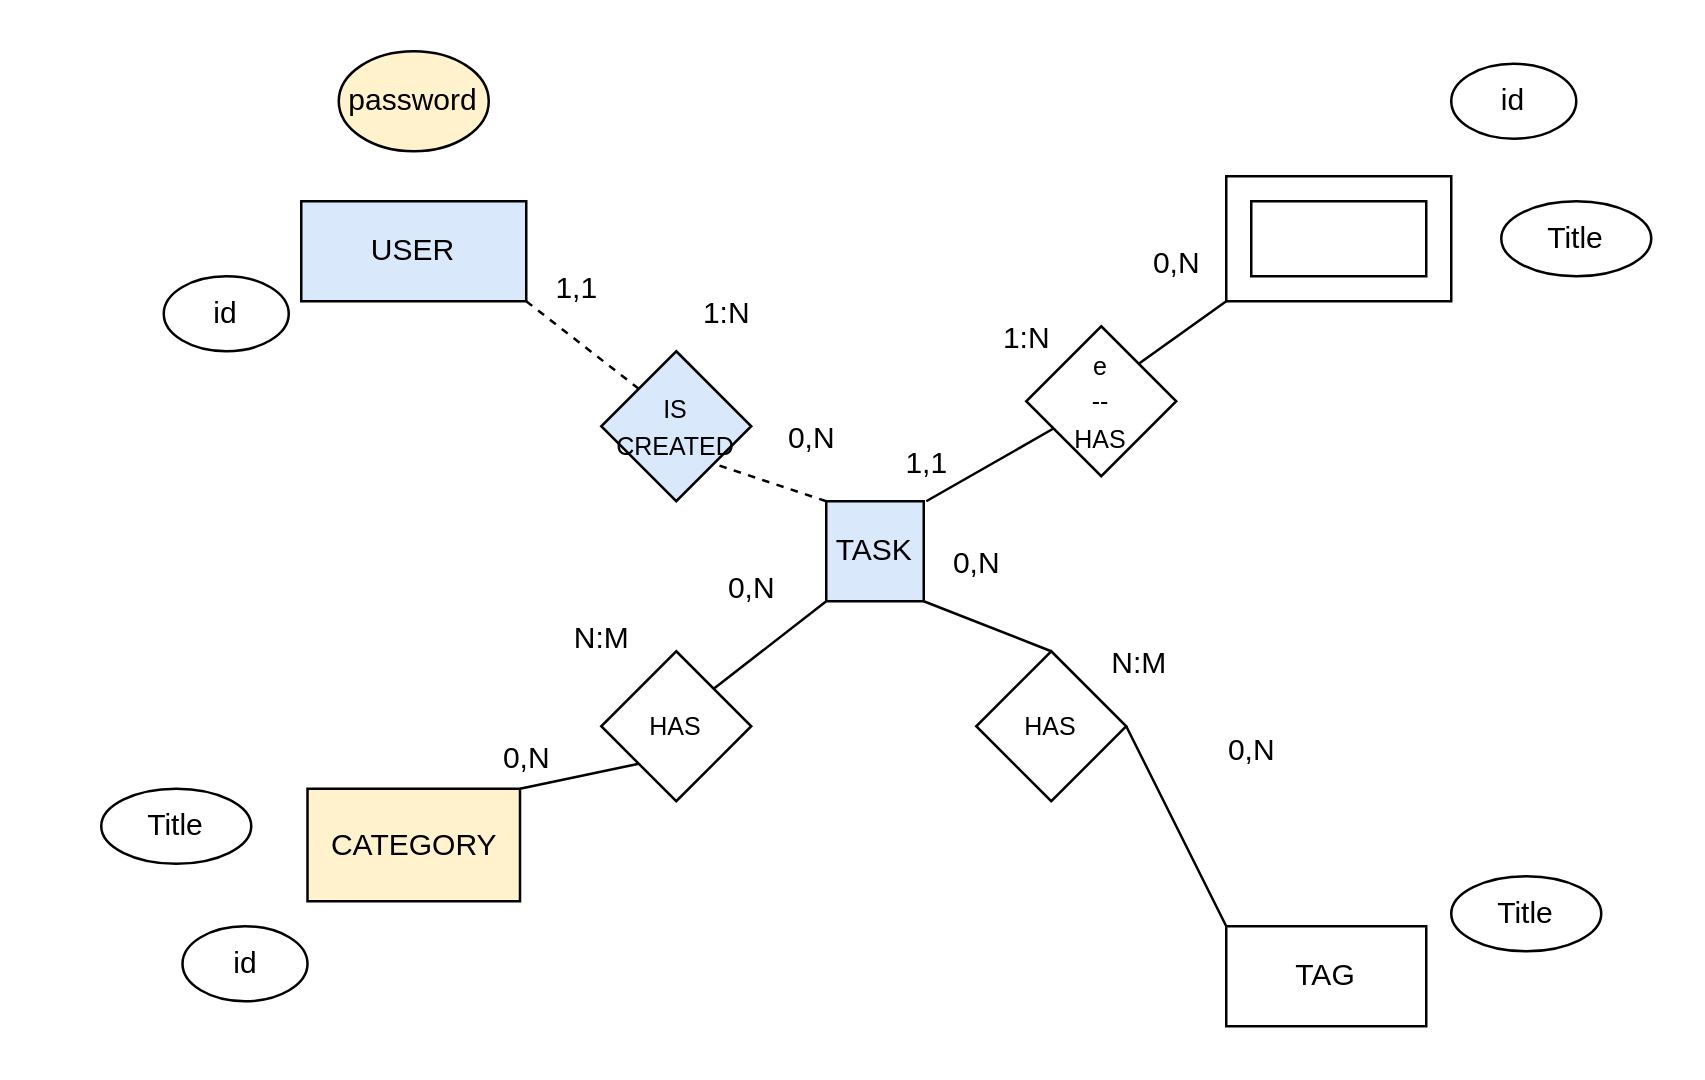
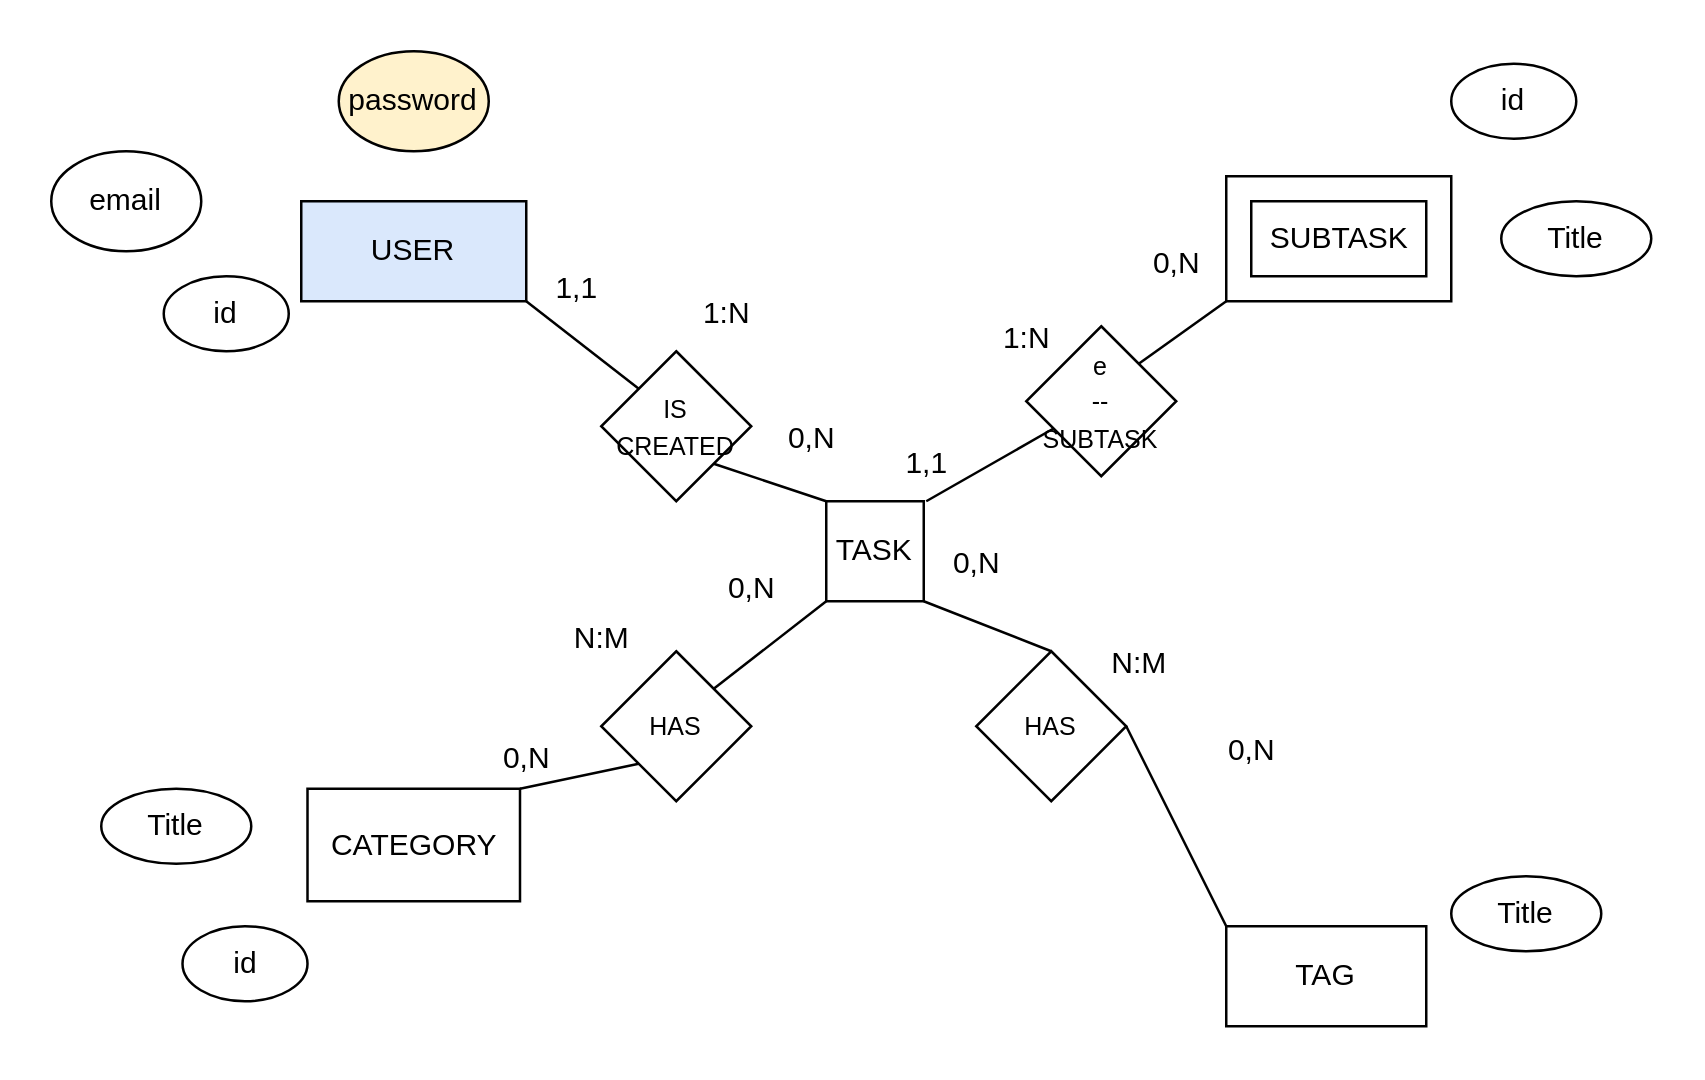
none -> (126, 201)
none -> (1339, 239)
(583, 345) -> (583, 345)
(1101, 401) -> (1101, 401)
(676, 426) -> (676, 426)
(767, 482) -> (767, 482)
(875, 551) -> (875, 551)
(414, 845) -> (414, 845)
